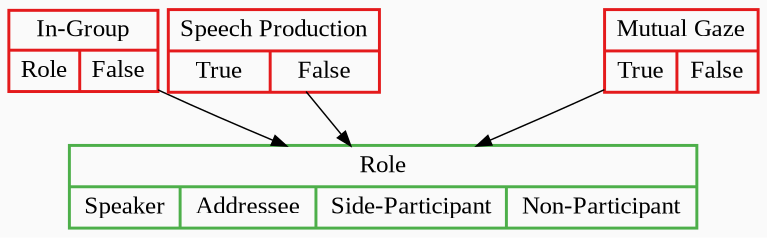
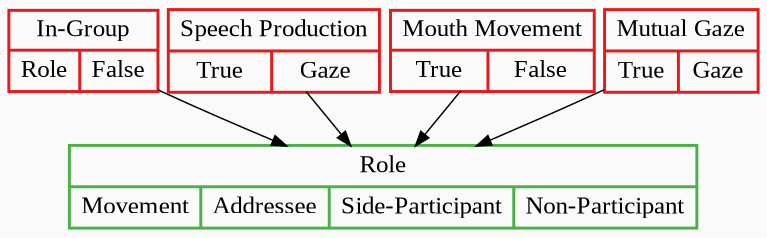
none -> (492, 51)
(325, 70) -> (326, 70)
(718, 70) -> (718, 70)
(125, 206) -> (135, 206)
